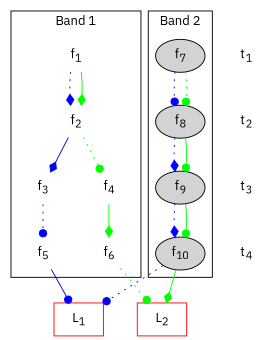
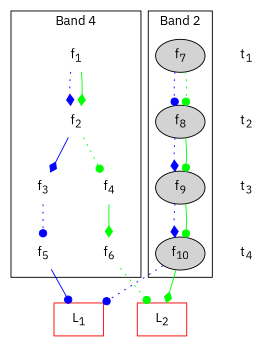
(76, 22) -> (76, 22)
